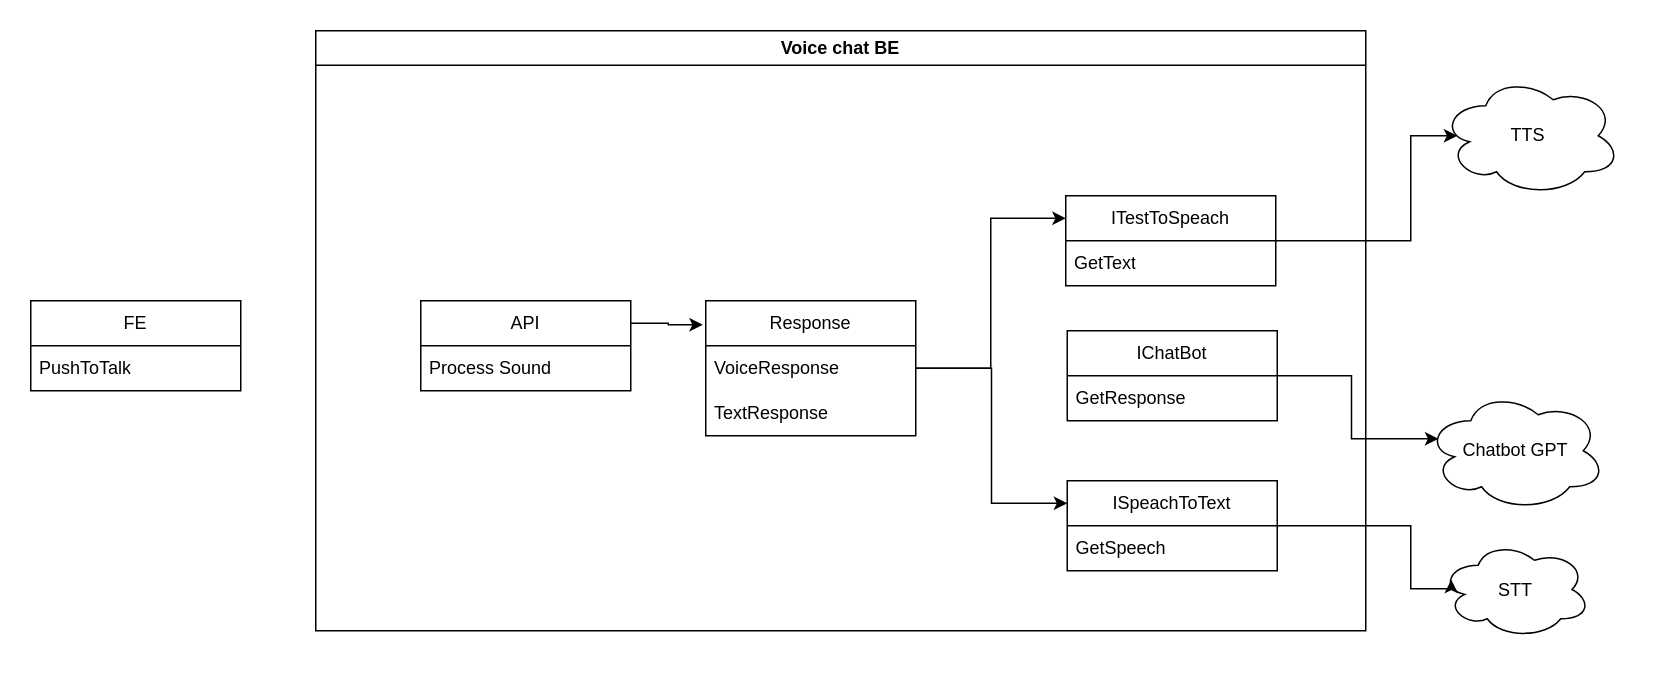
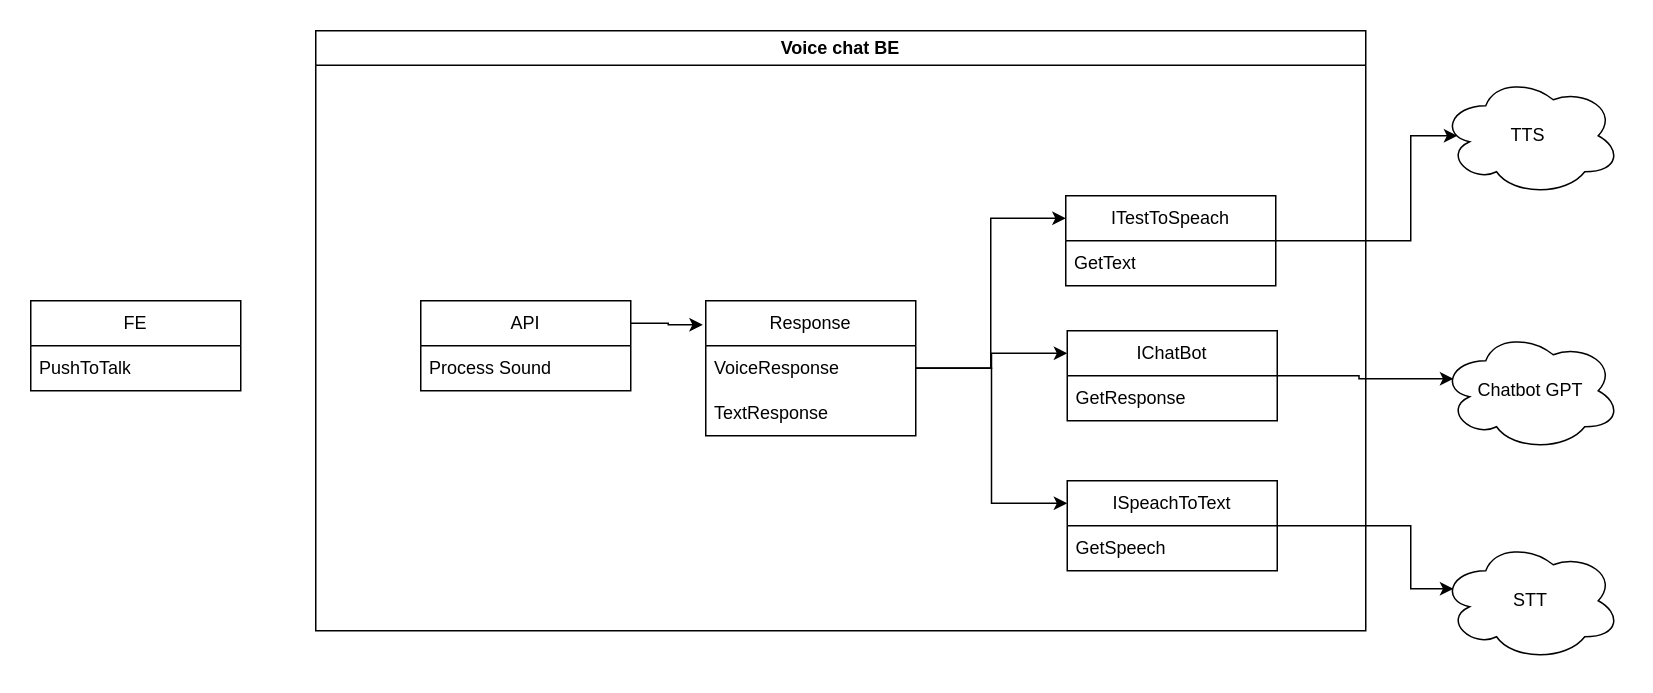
none -> (1024, 353)
(1516, 451) -> (1531, 391)
(1516, 590) -> (1531, 601)
